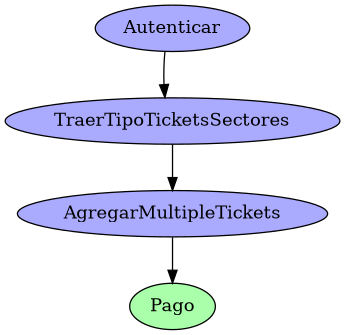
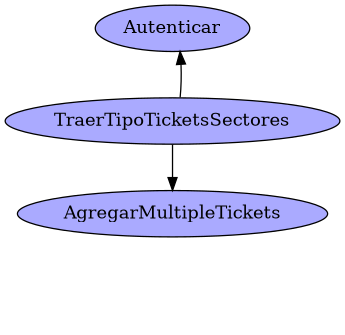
(164, 68) -> (181, 81)
(173, 306) -> none
